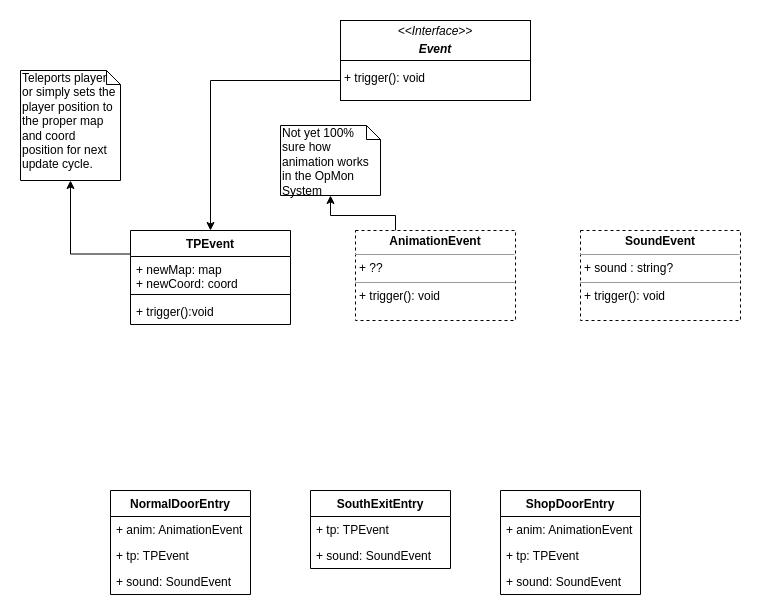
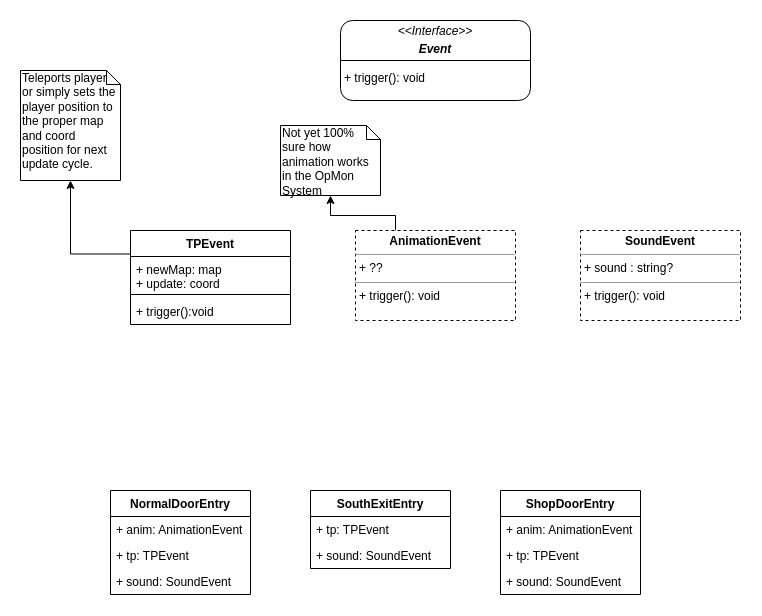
(436, 61) -> (436, 61)
(211, 87) -> none
(175, 270) -> (175, 270)
